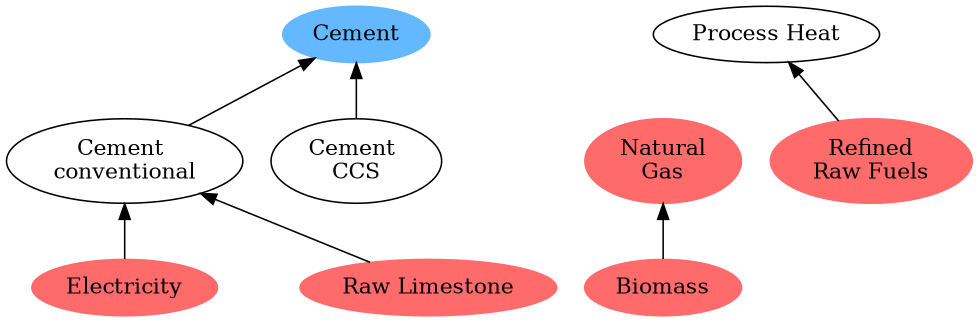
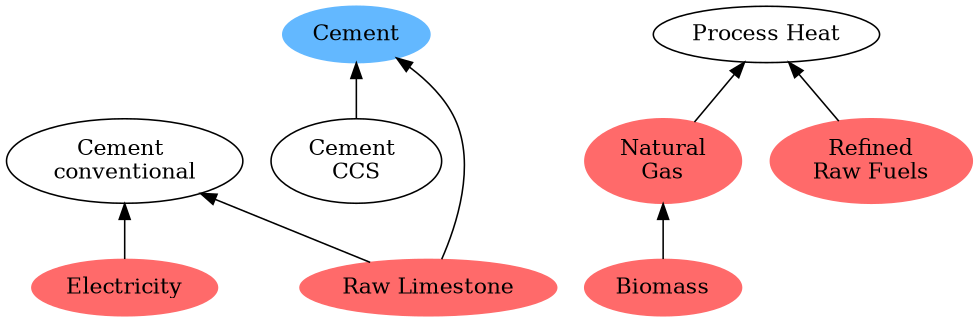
(245, 95) -> (464, 155)
none -> (714, 98)
